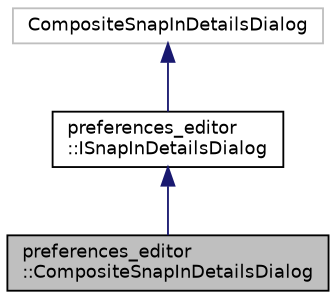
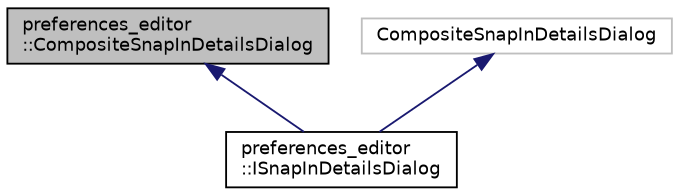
(168, 211) -> (263, 103)
